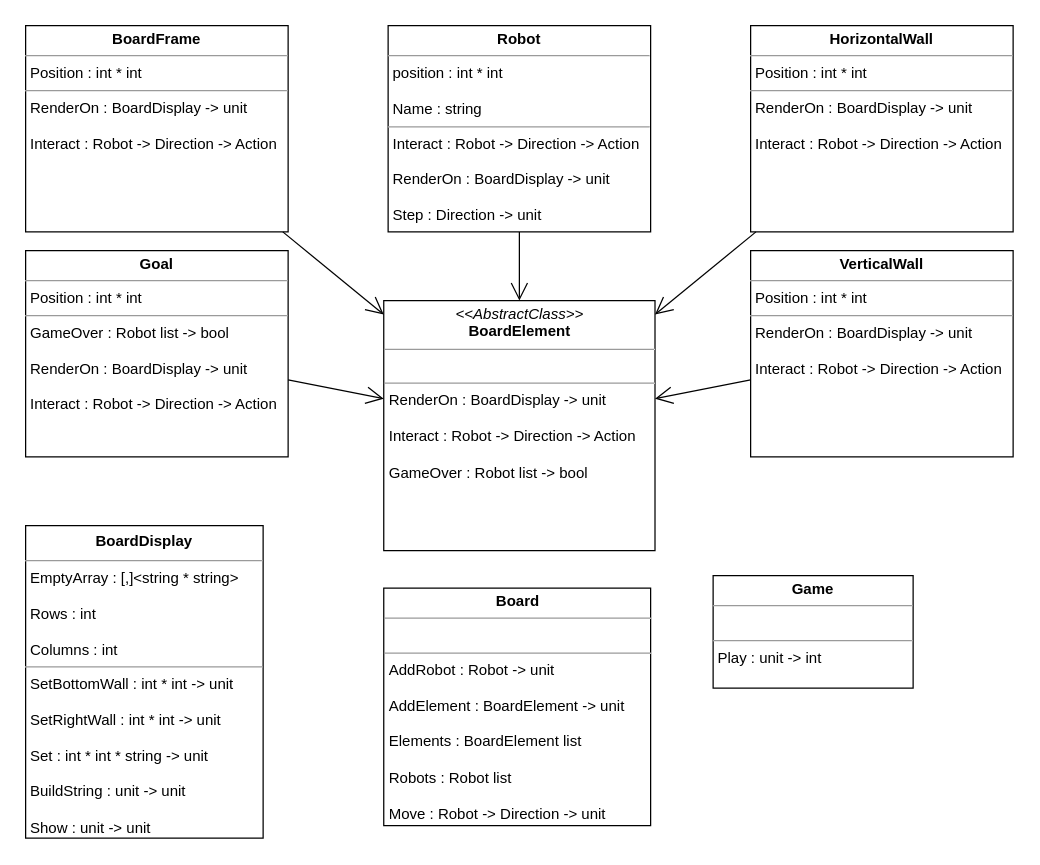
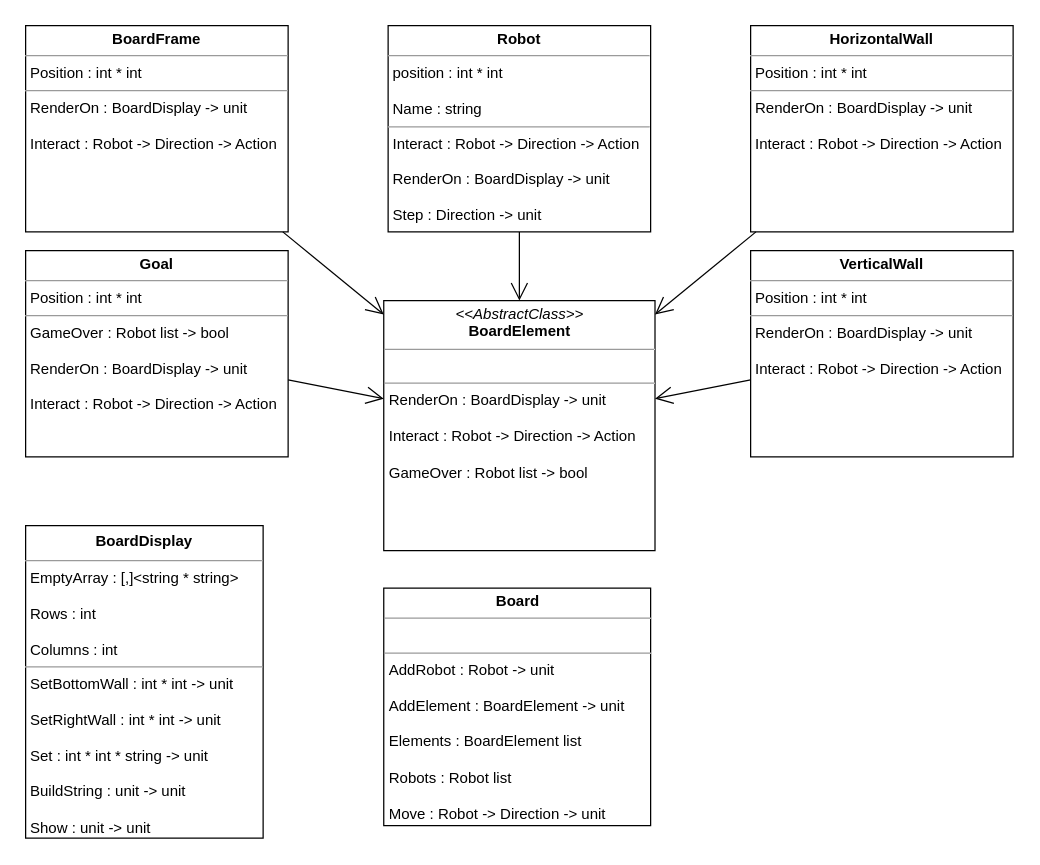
(813, 632) -> none
